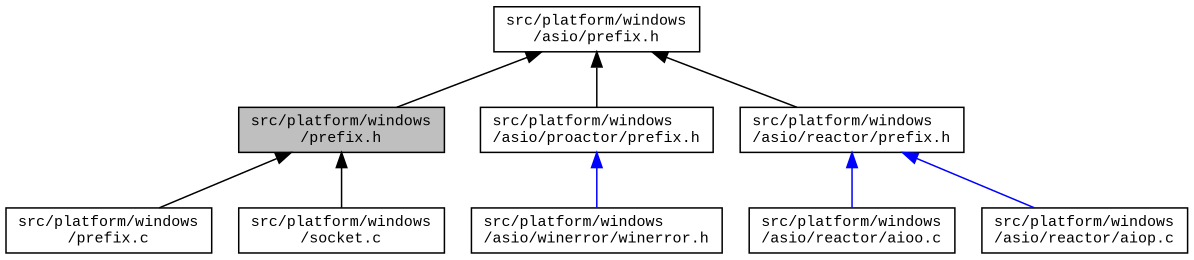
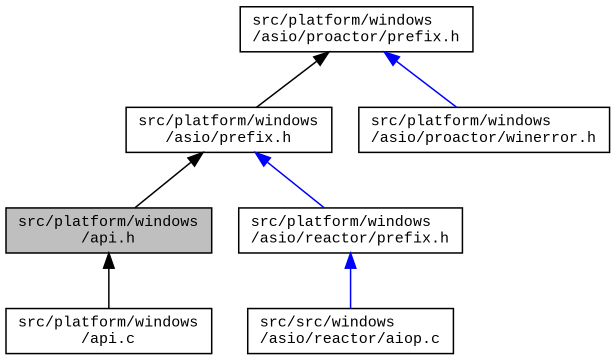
(731, 82) -> (296, 185)
(597, 87) -> (287, 84)
(342, 130) -> (109, 230)
(109, 230) -> (109, 331)
(342, 230) -> none
(597, 230) -> (484, 130)
(852, 230) -> none
(1085, 230) -> (351, 331)
